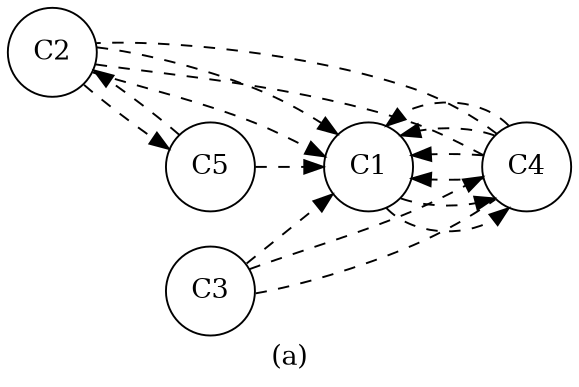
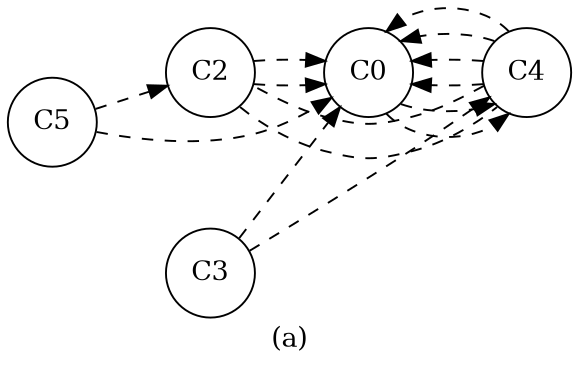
(118, 112) -> none
(369, 167) -> (369, 73)
(380, 258) -> none
